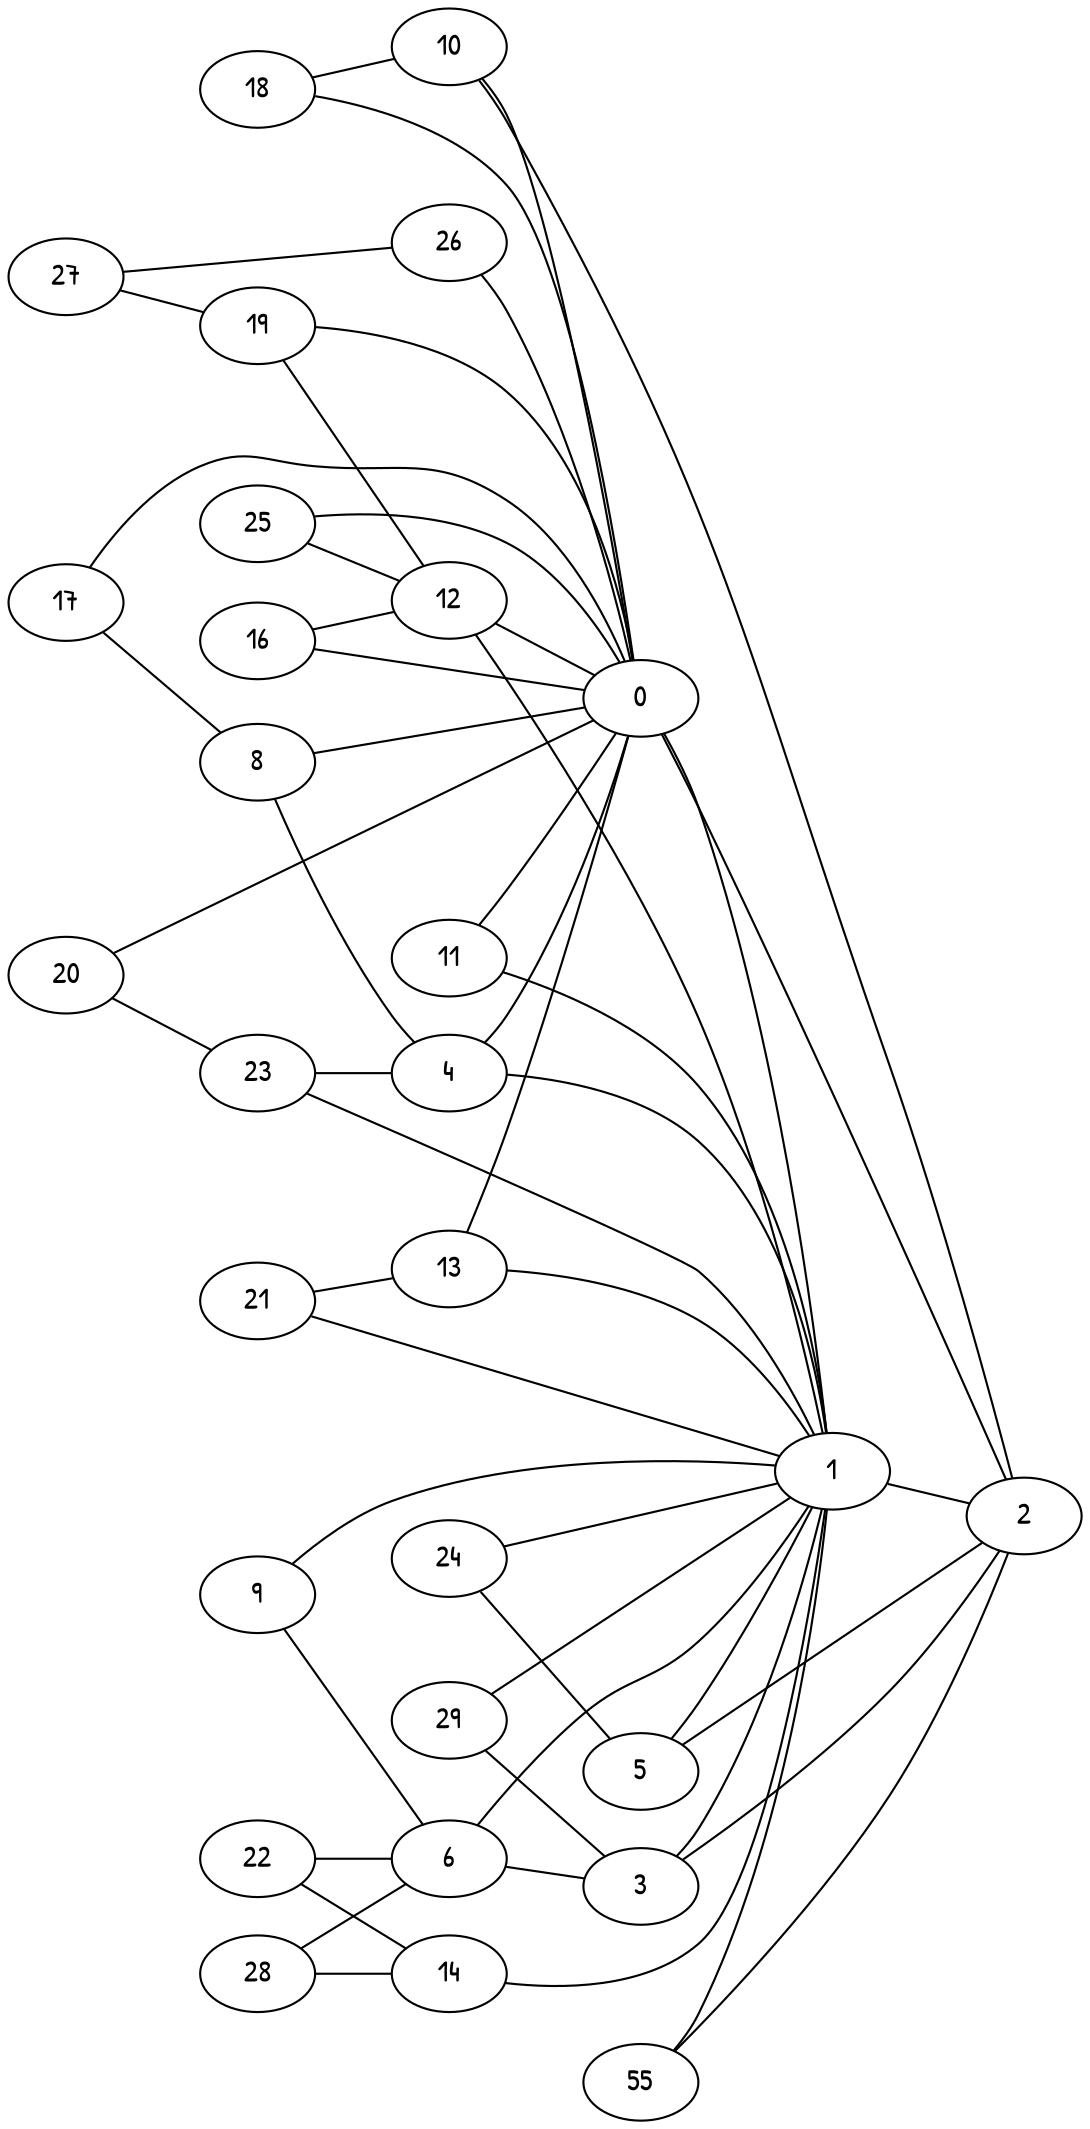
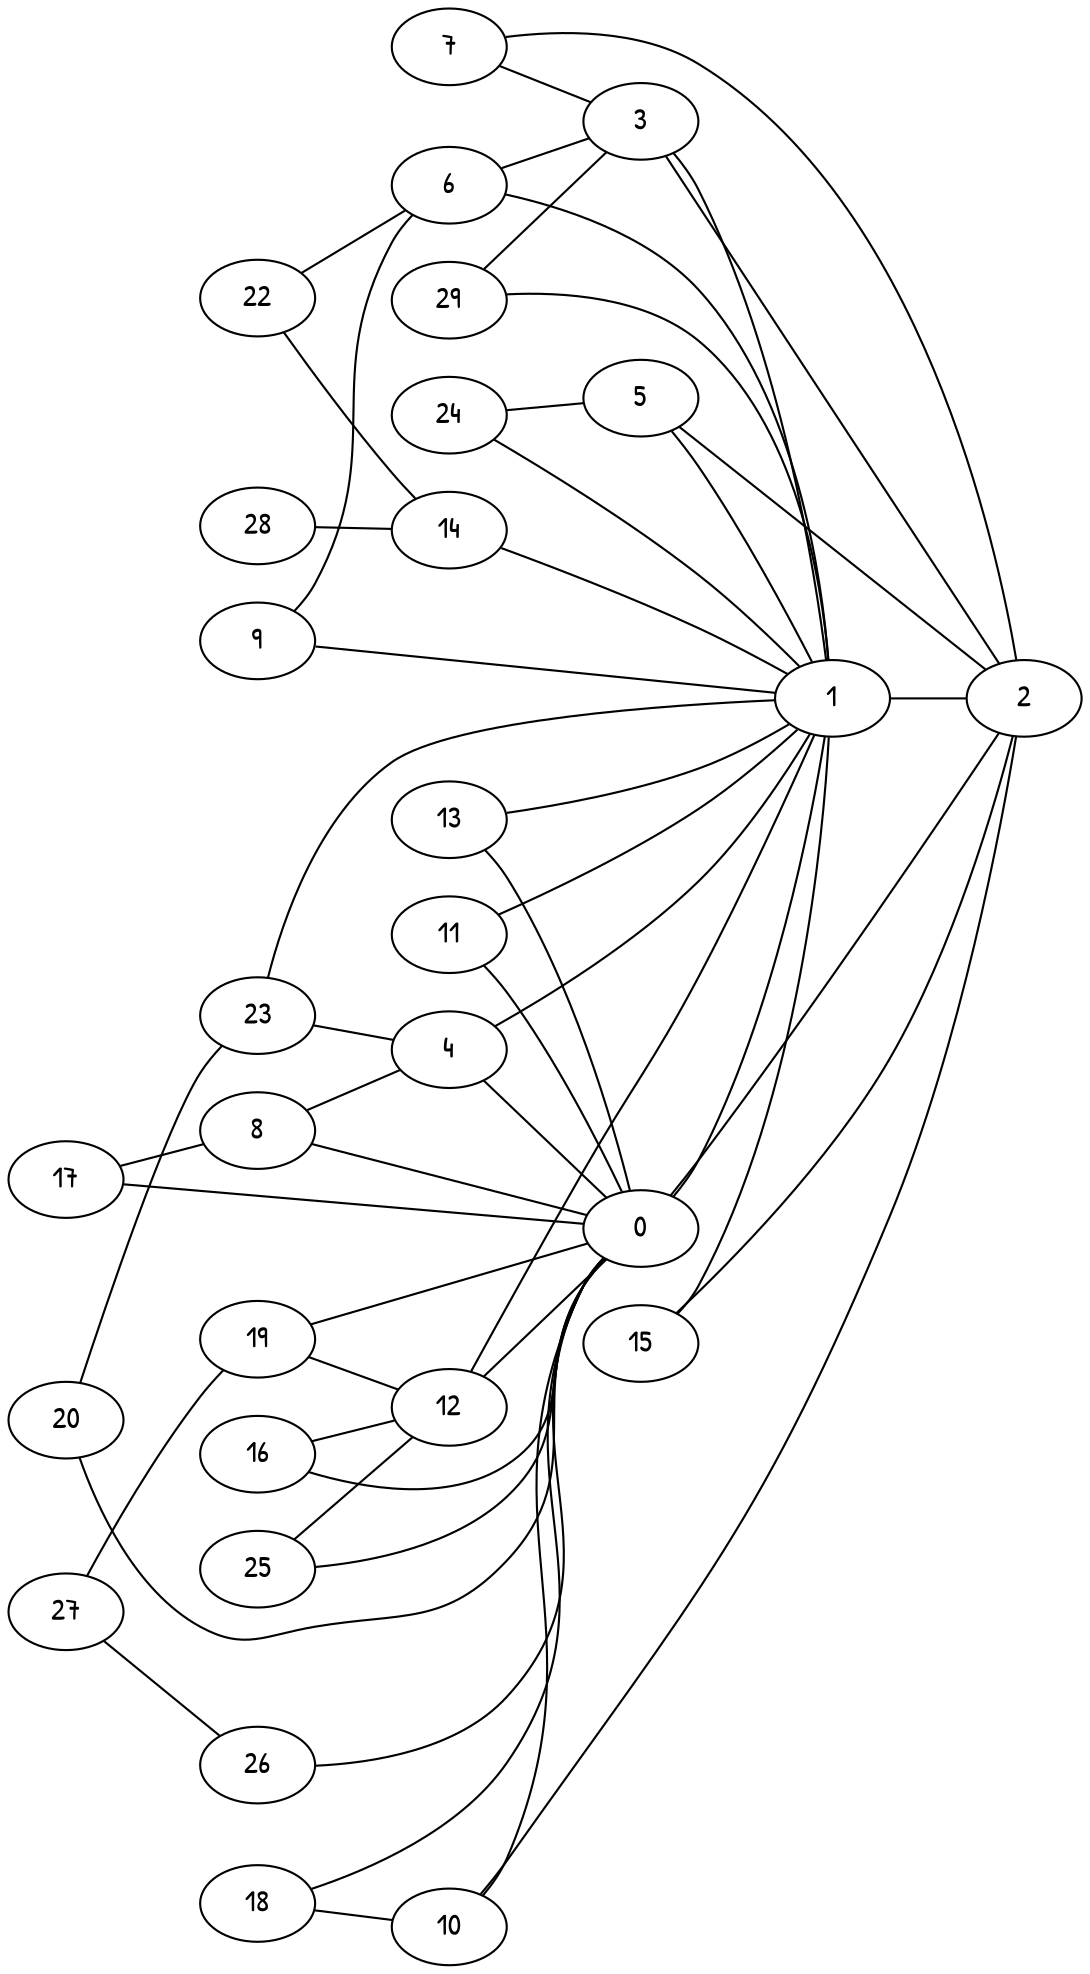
none -> (449, 47)
(258, 1301) -> none
(340, 1924) -> none
(641, 2082) -> (641, 1344)
